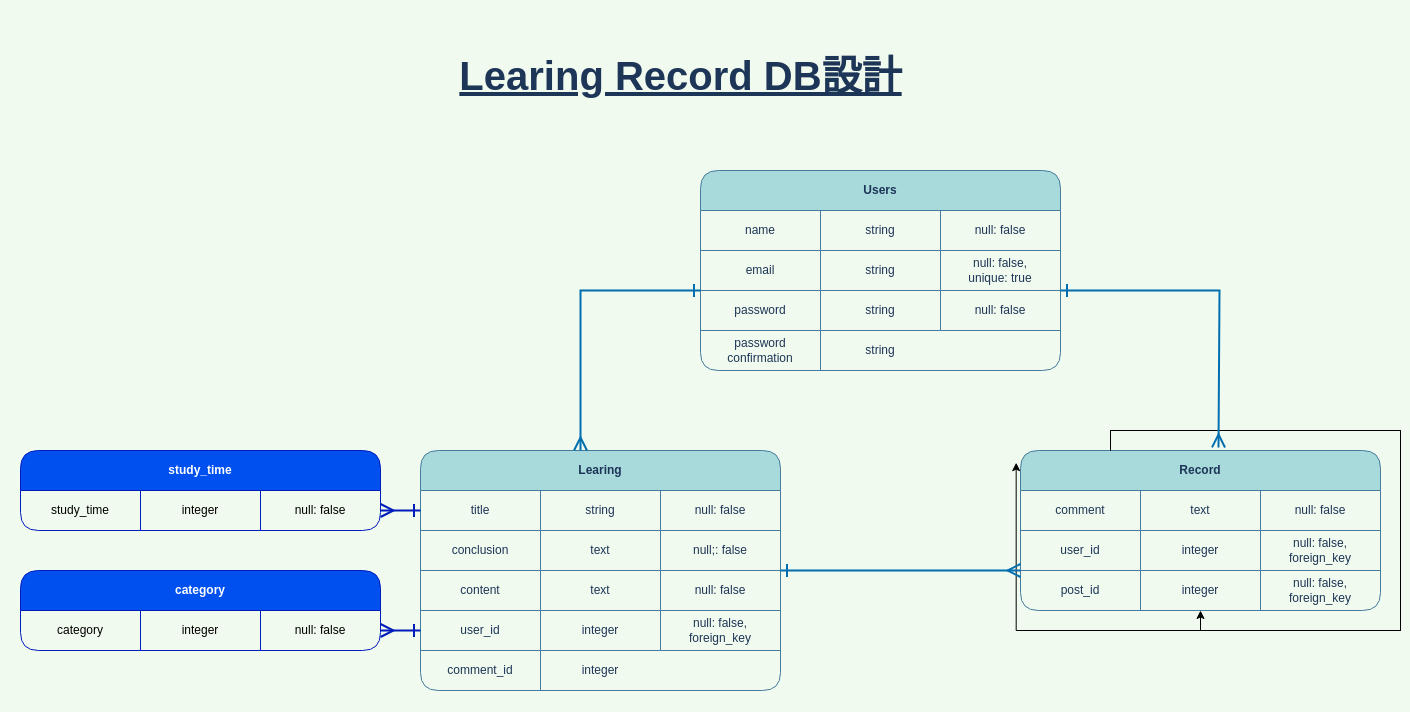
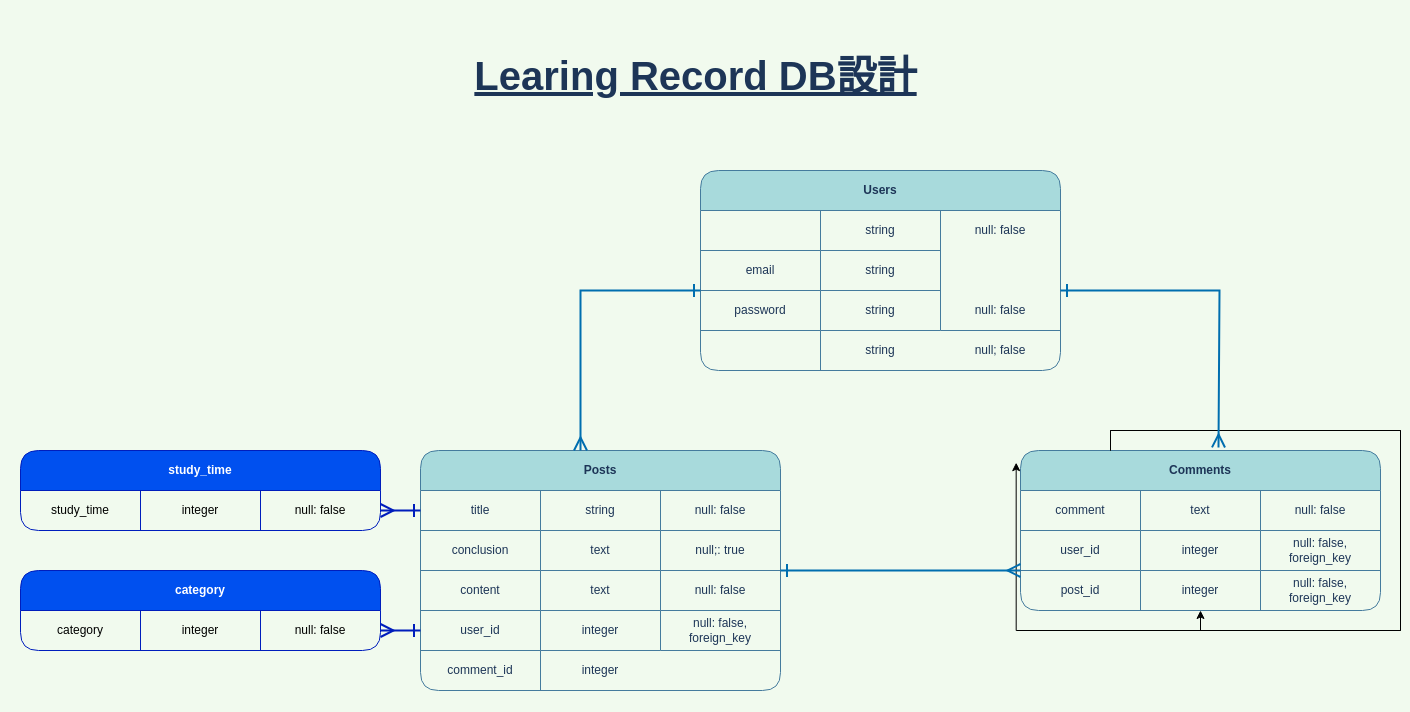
(681, 76) -> (696, 76)
(761, 231) -> none
(1001, 271) -> none
(761, 351) -> none
none -> (1001, 351)
(601, 471) -> (601, 471)
(1201, 471) -> (1201, 471)
(721, 551) -> (721, 551)
